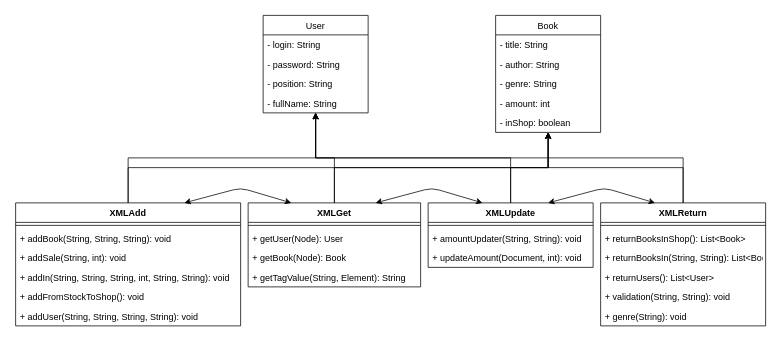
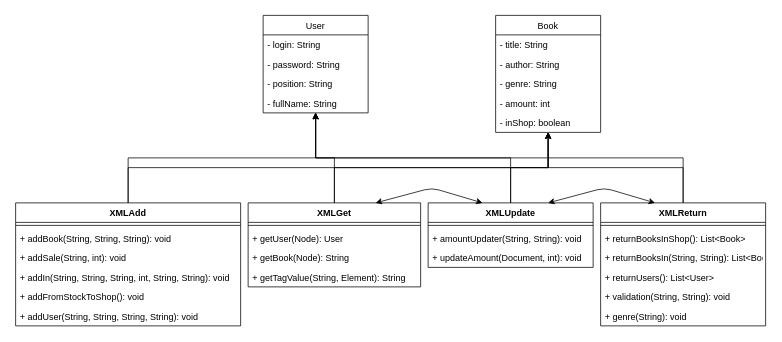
(236, 189) -> none
(301, 258) -> (305, 258)
